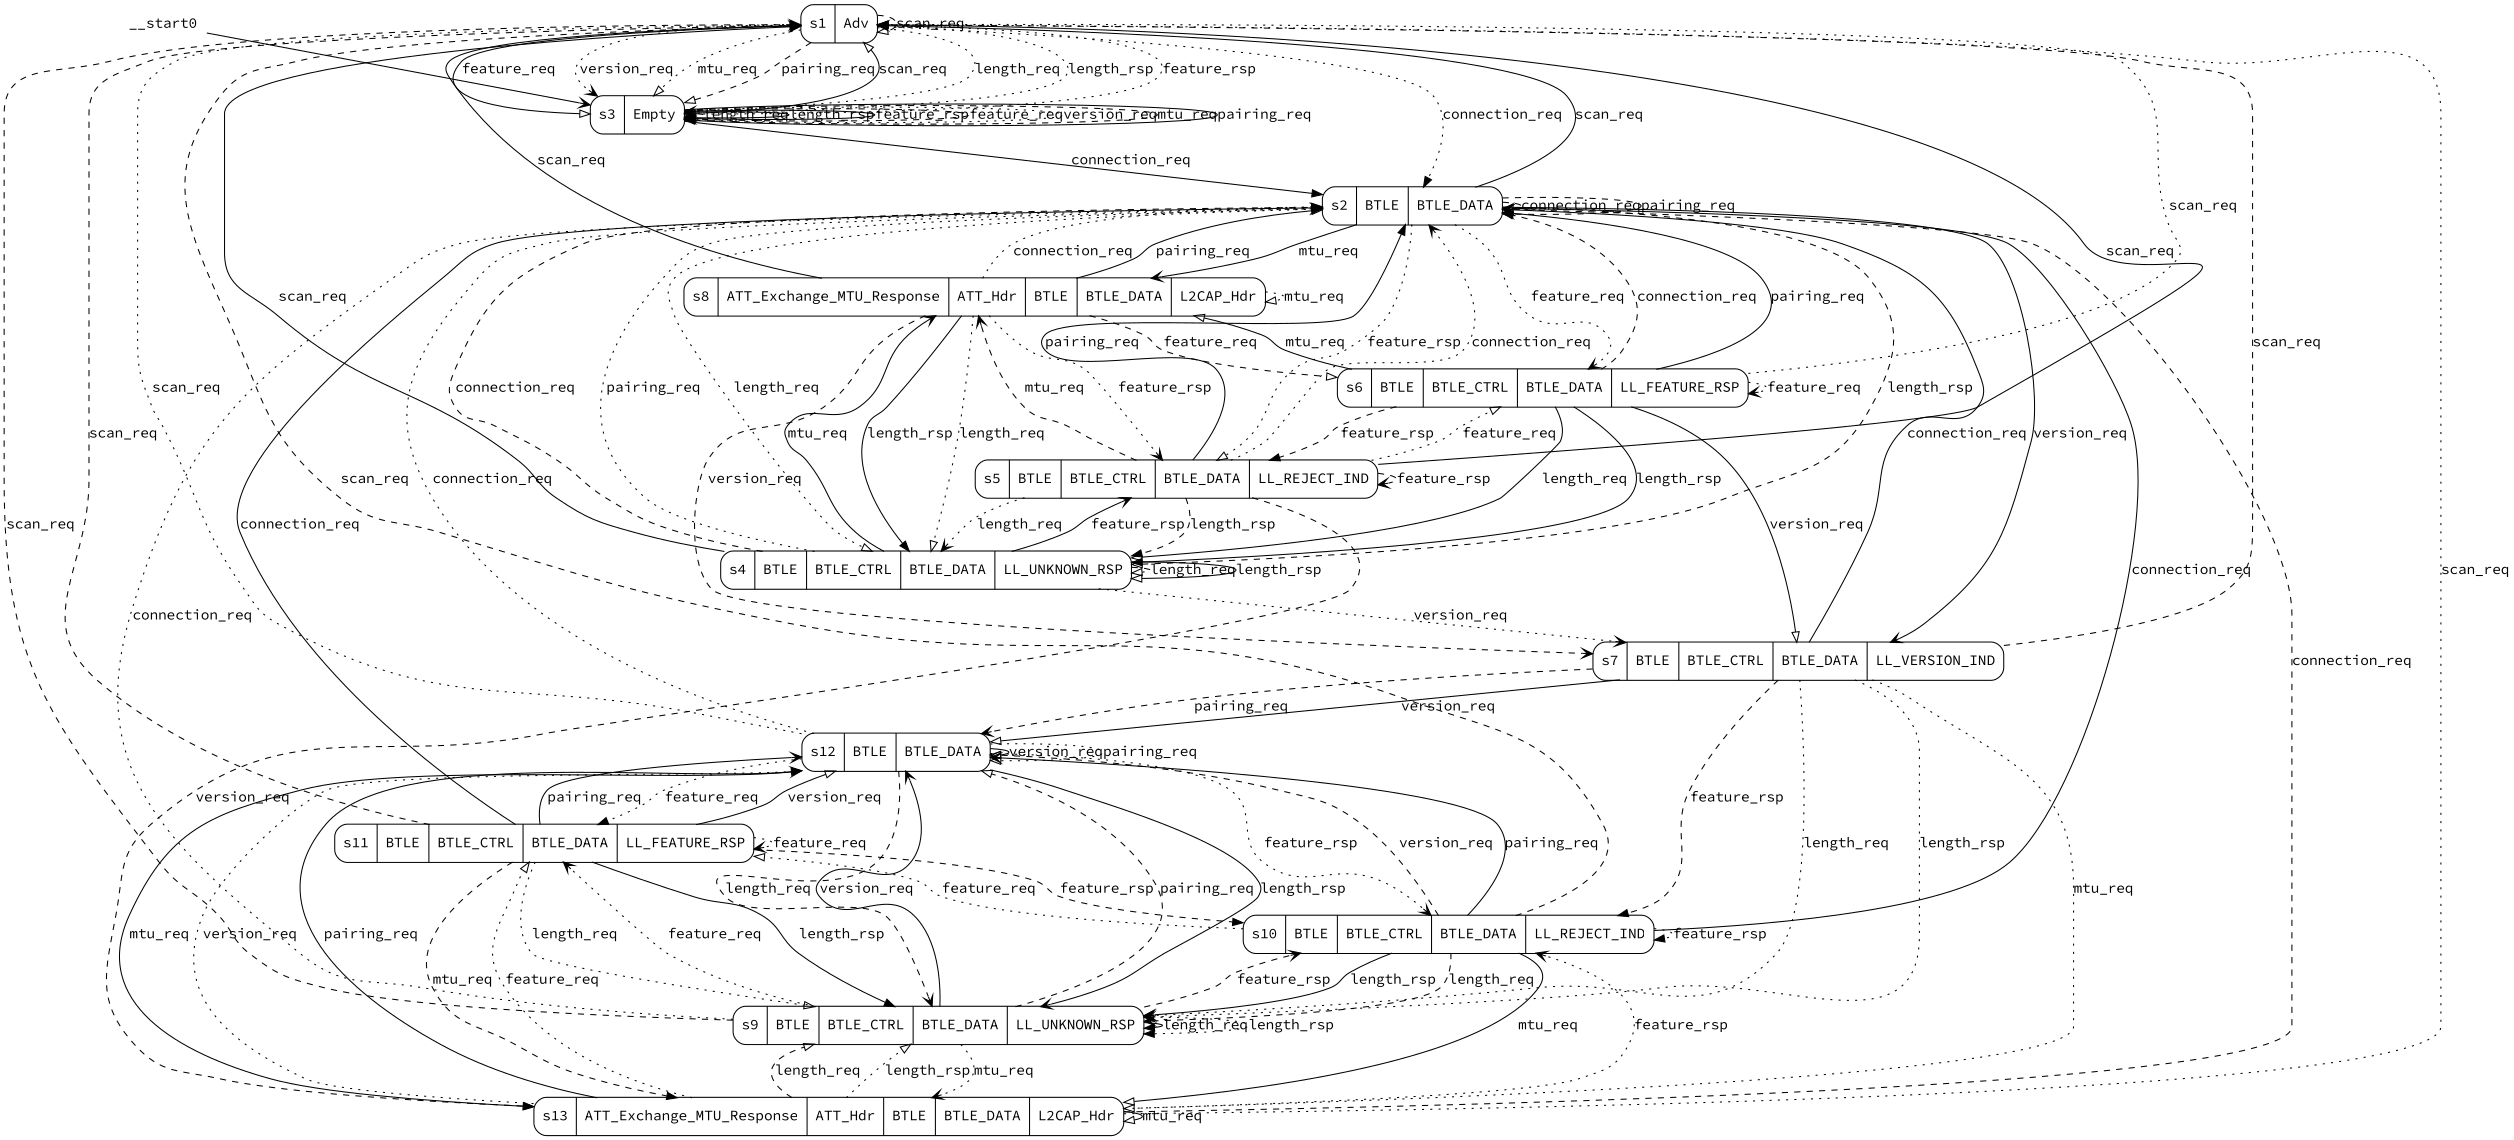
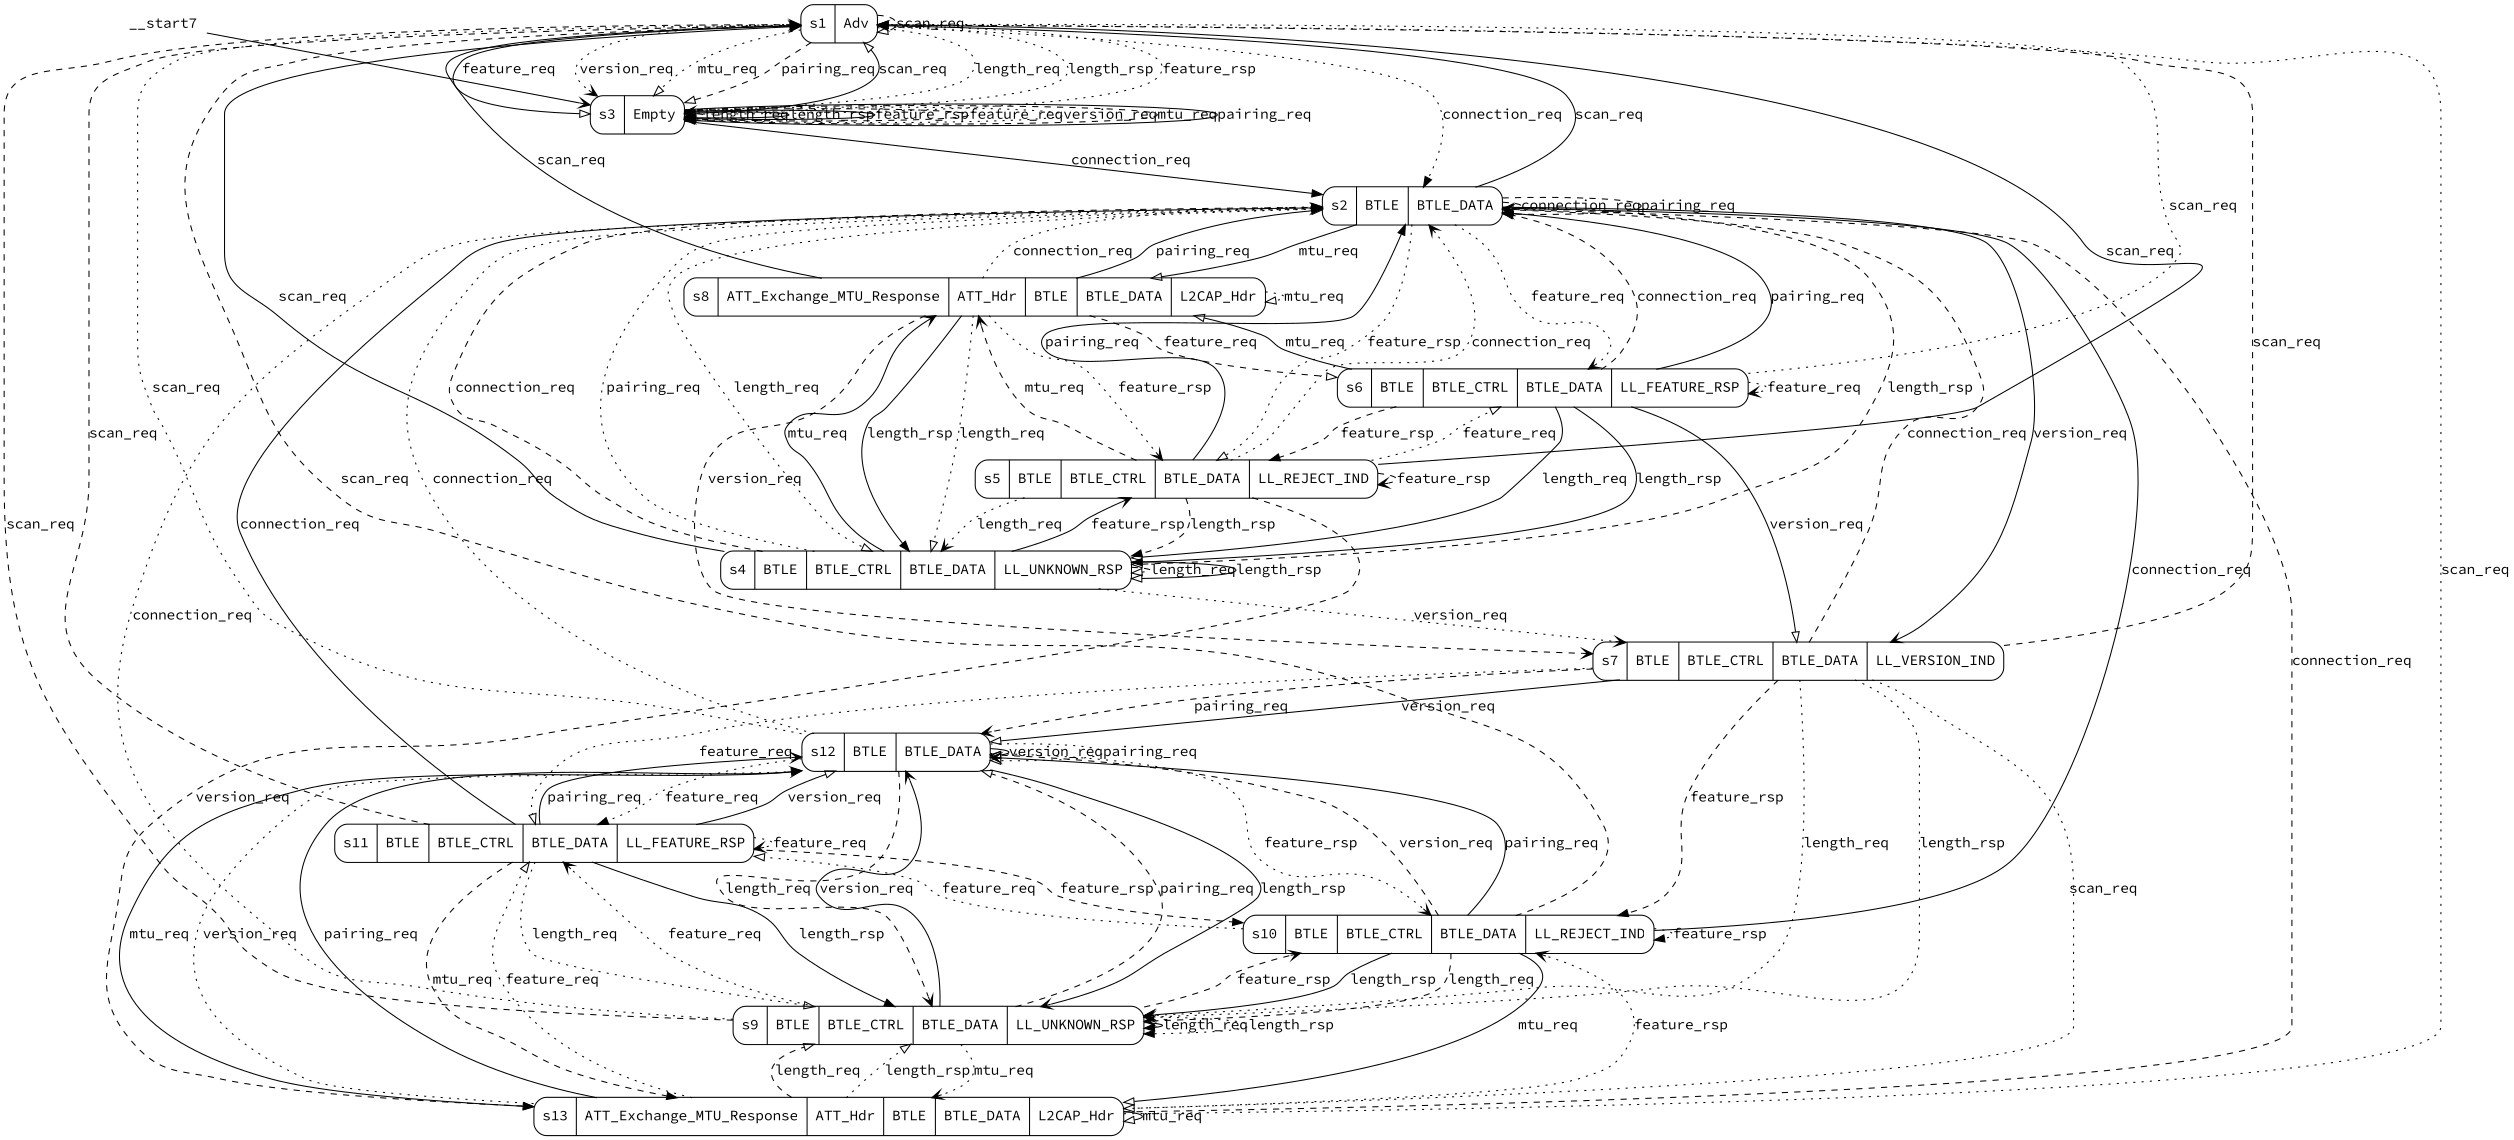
(163, 24) -> (163, 24)
(1261, 257) -> (1261, 257)
(1936, 297) -> (1936, 297)
none -> (1043, 695)
(2104, 889) -> (2104, 889)
